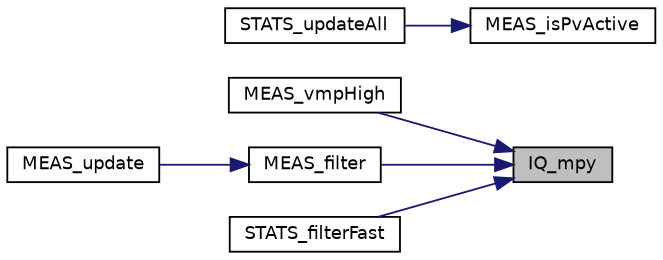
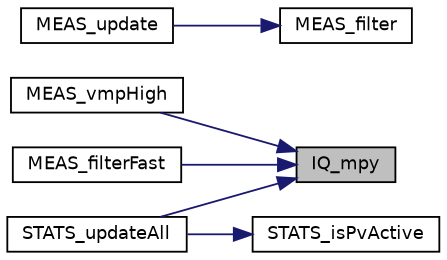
(563, 26) -> (346, 234)
(438, 165) -> (220, 200)
(315, 234) -> (97, 165)
